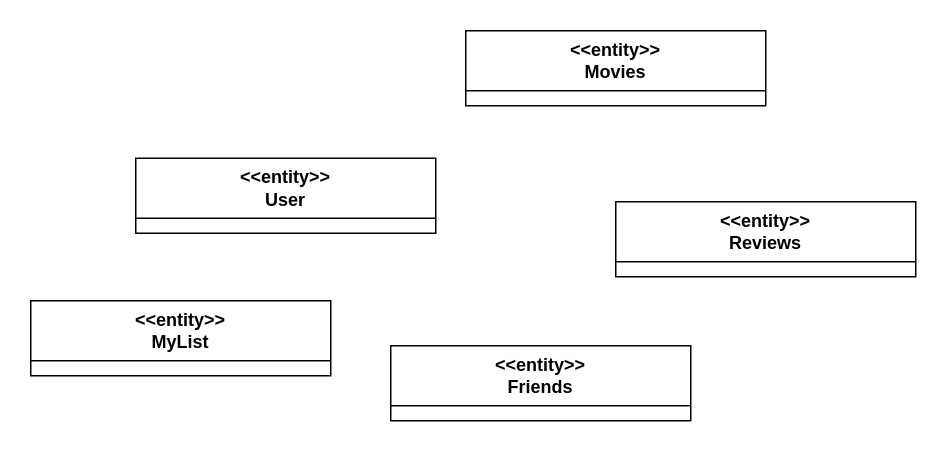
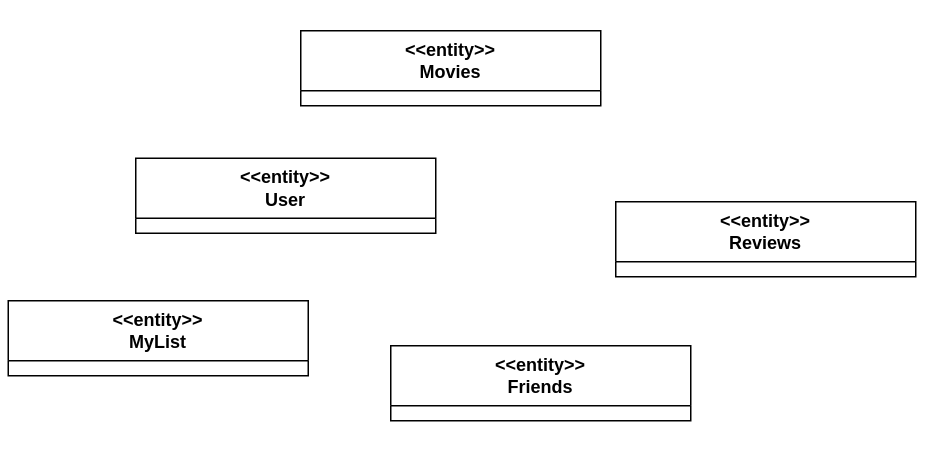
(616, 68) -> (451, 68)
(181, 338) -> (158, 338)
